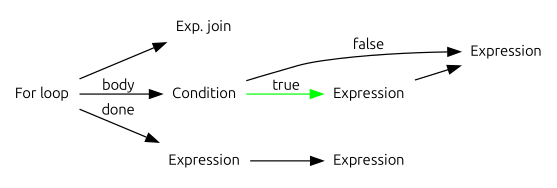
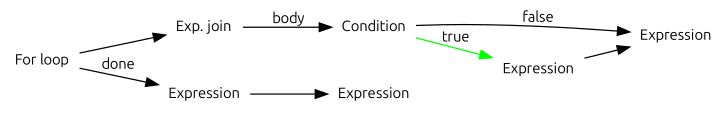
(114, 94) -> (281, 27)
